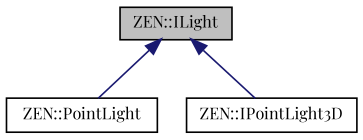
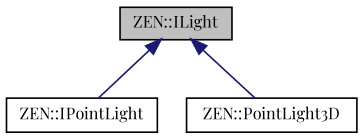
(82, 115) -> (82, 115)
(272, 115) -> (272, 115)
